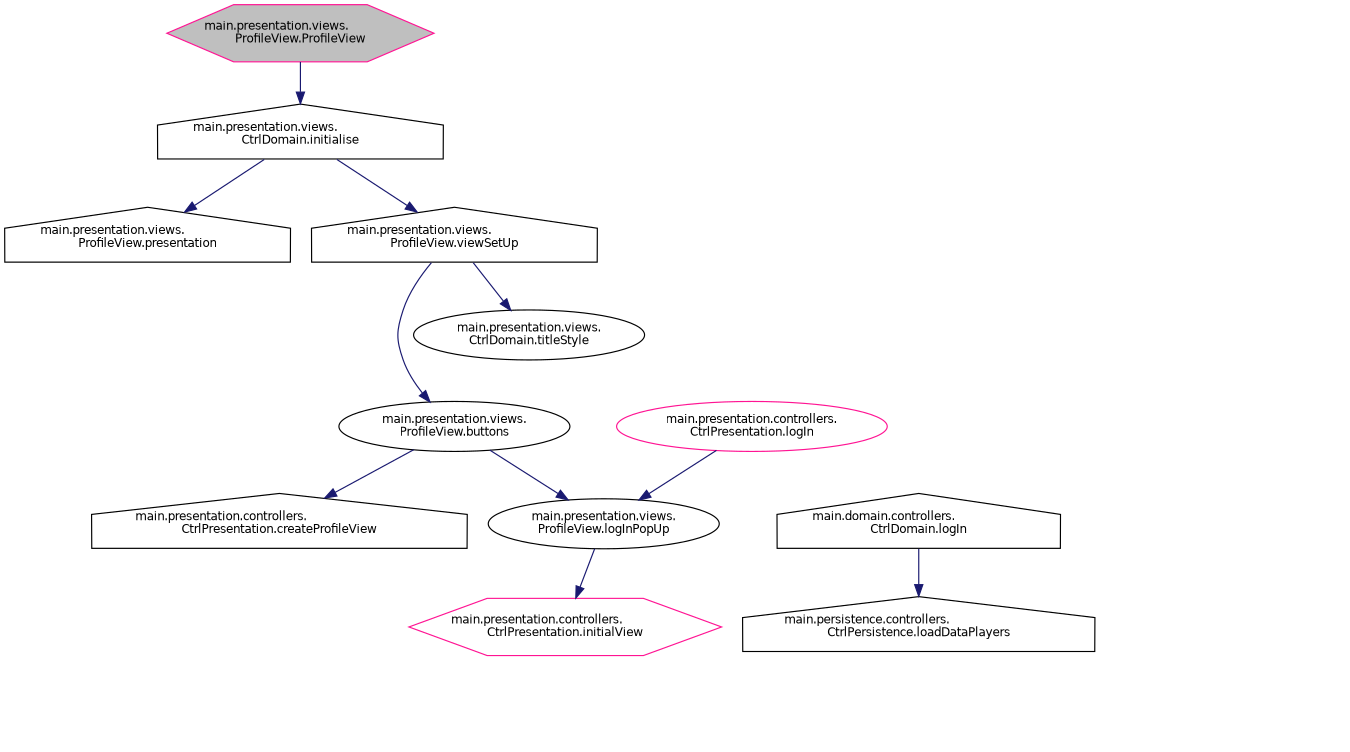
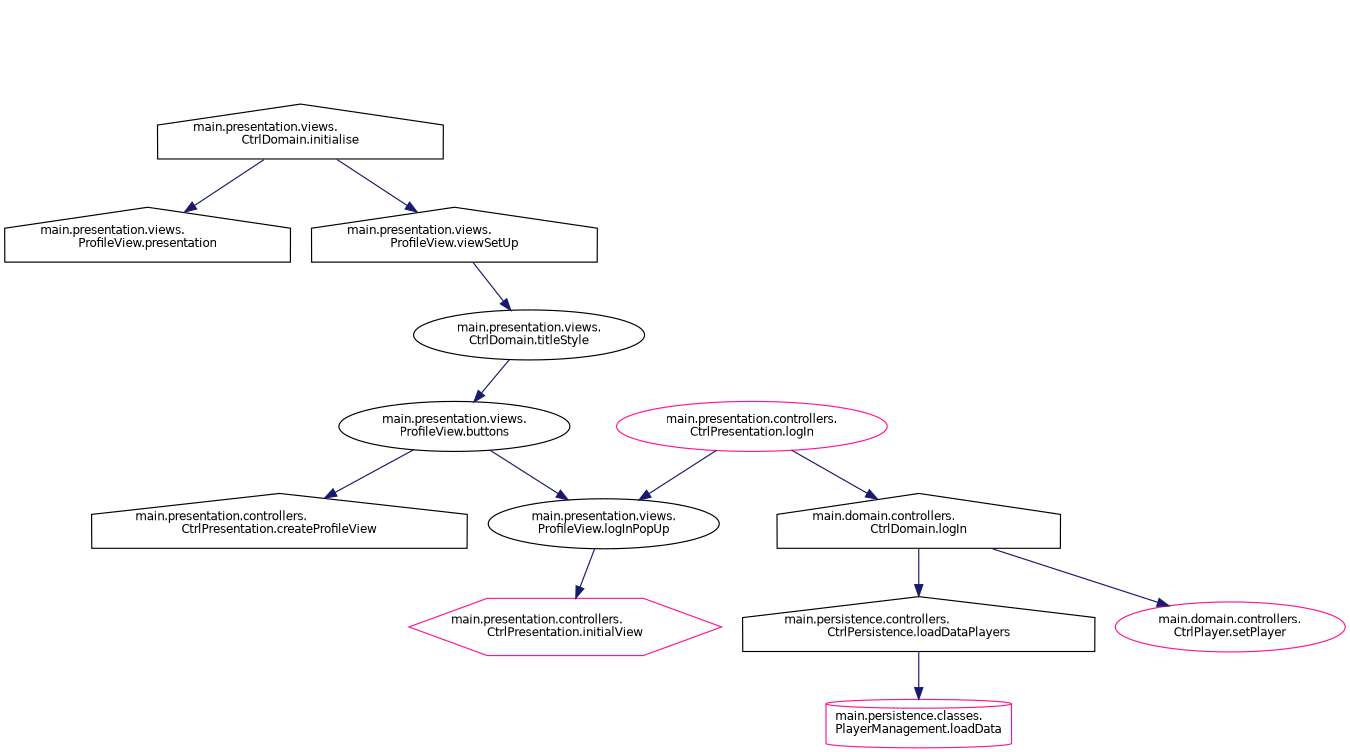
(300, 33) -> none
(399, 327) -> (495, 376)
none -> (829, 472)
none -> (1230, 627)
none -> (919, 724)
